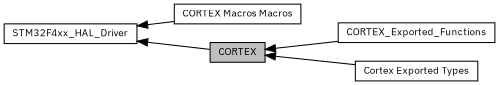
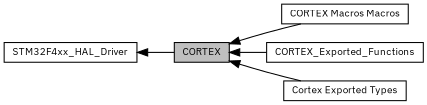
(161, 23) -> (270, 32)
